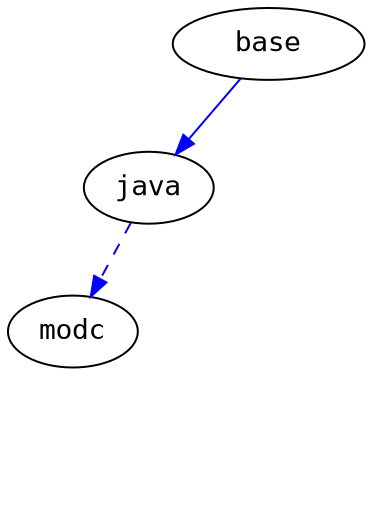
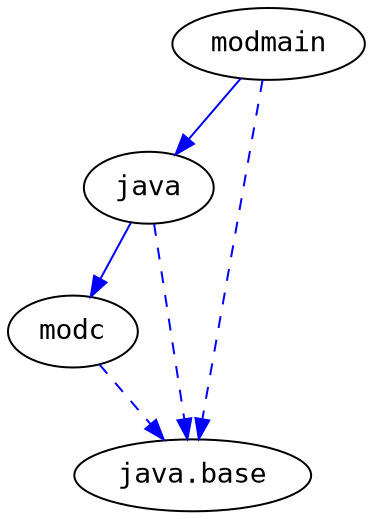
(269, 44) -> (269, 44)
(116, 251) -> (116, 251)
none -> (193, 475)
